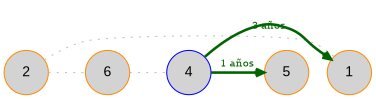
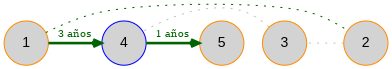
(265, 25) -> (71, 43)
(189, 36) -> (189, 5)
(108, 73) -> (285, 43)
